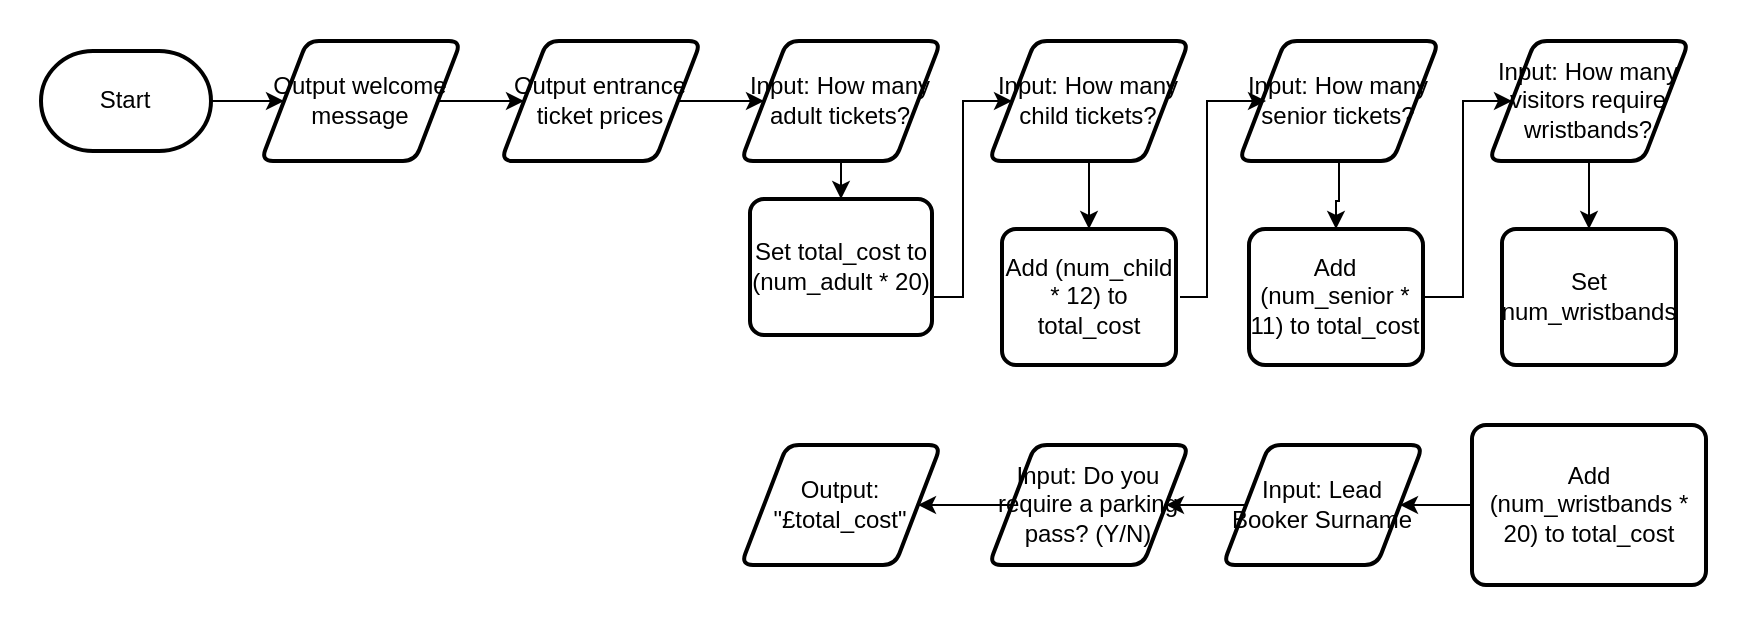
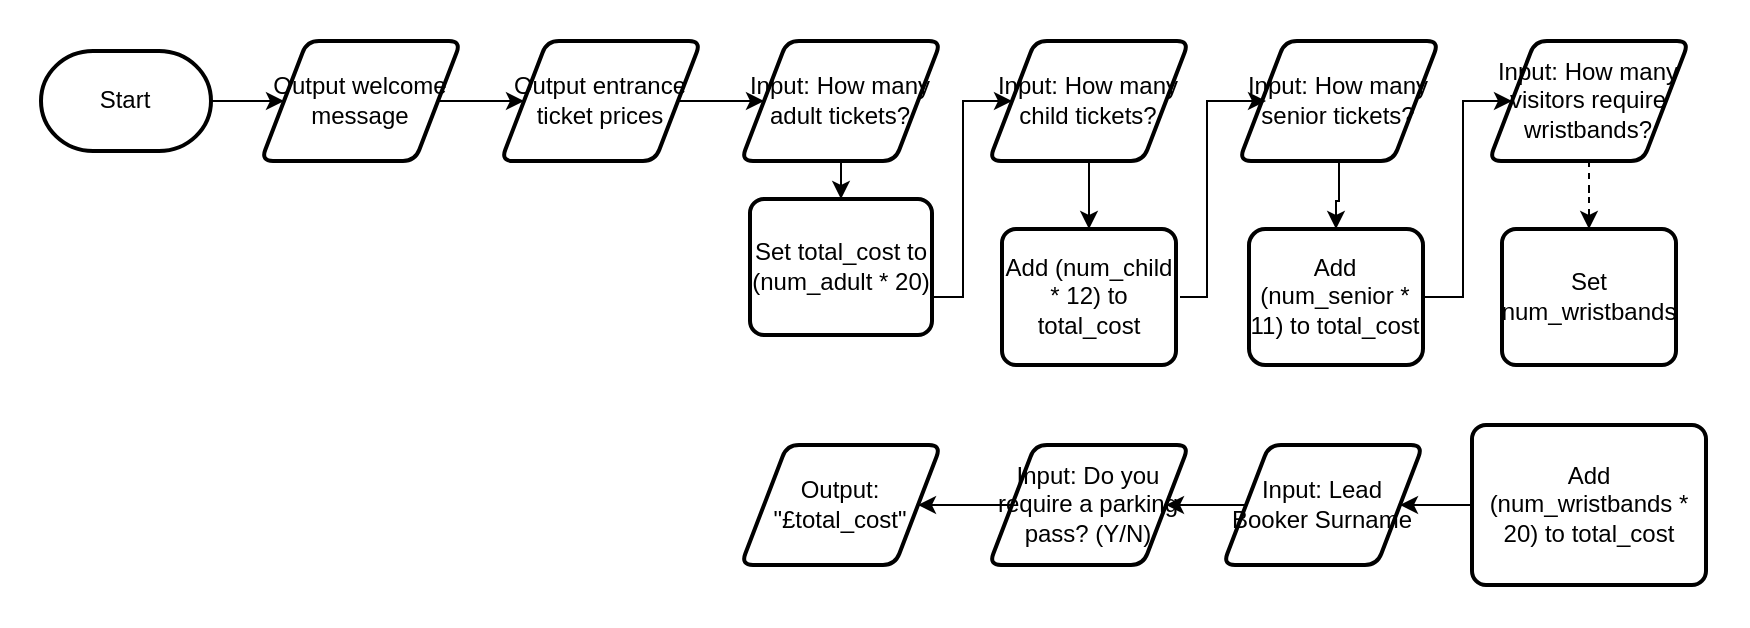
(1589, 198) -> (1589, 198)
